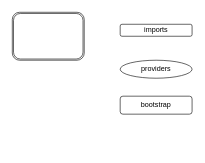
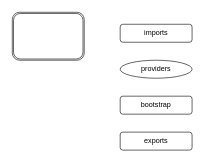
(156, 30) -> (156, 33)
none -> (156, 141)
